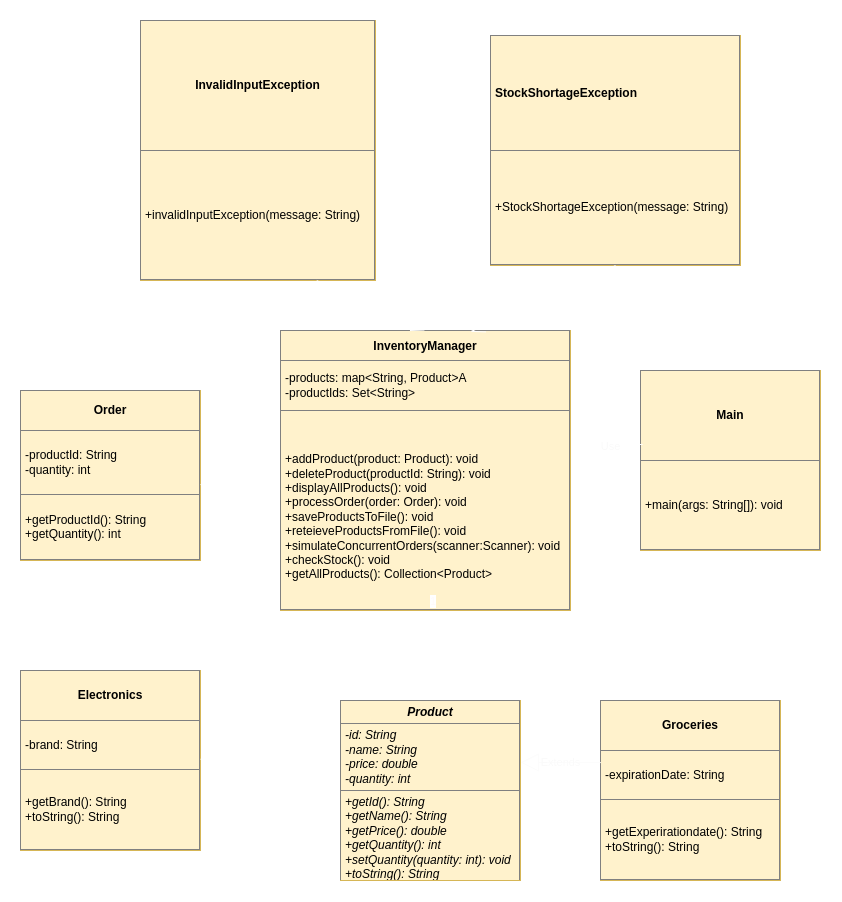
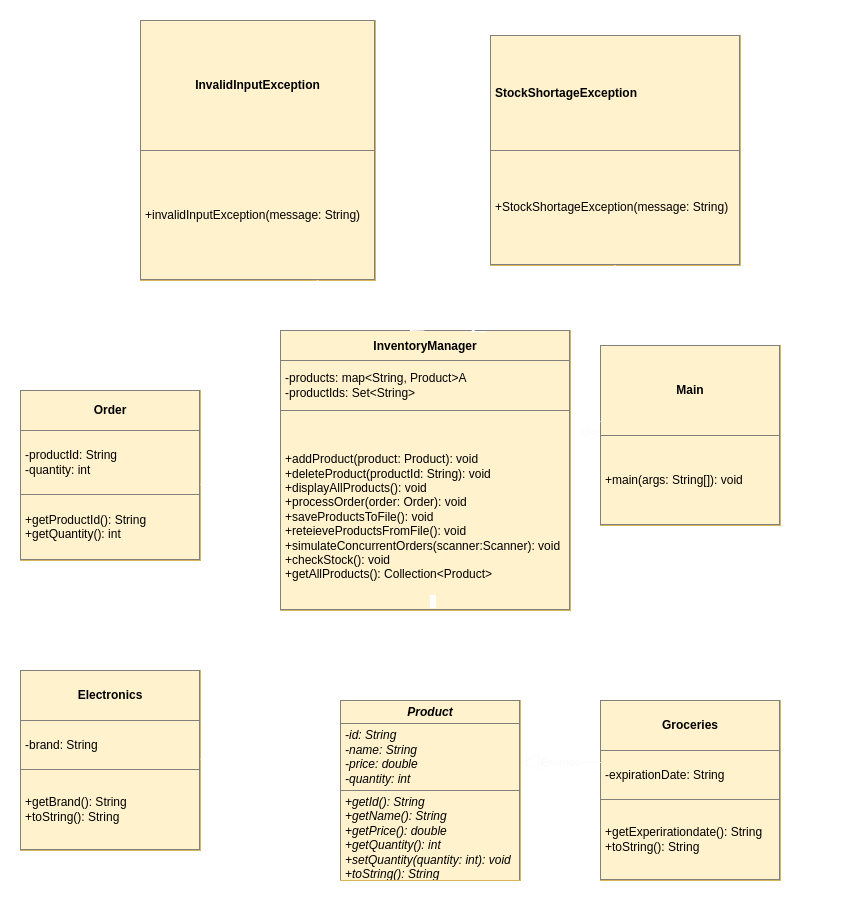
(731, 461) -> (691, 436)
